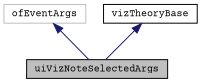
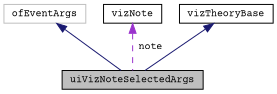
none -> (133, 14)
